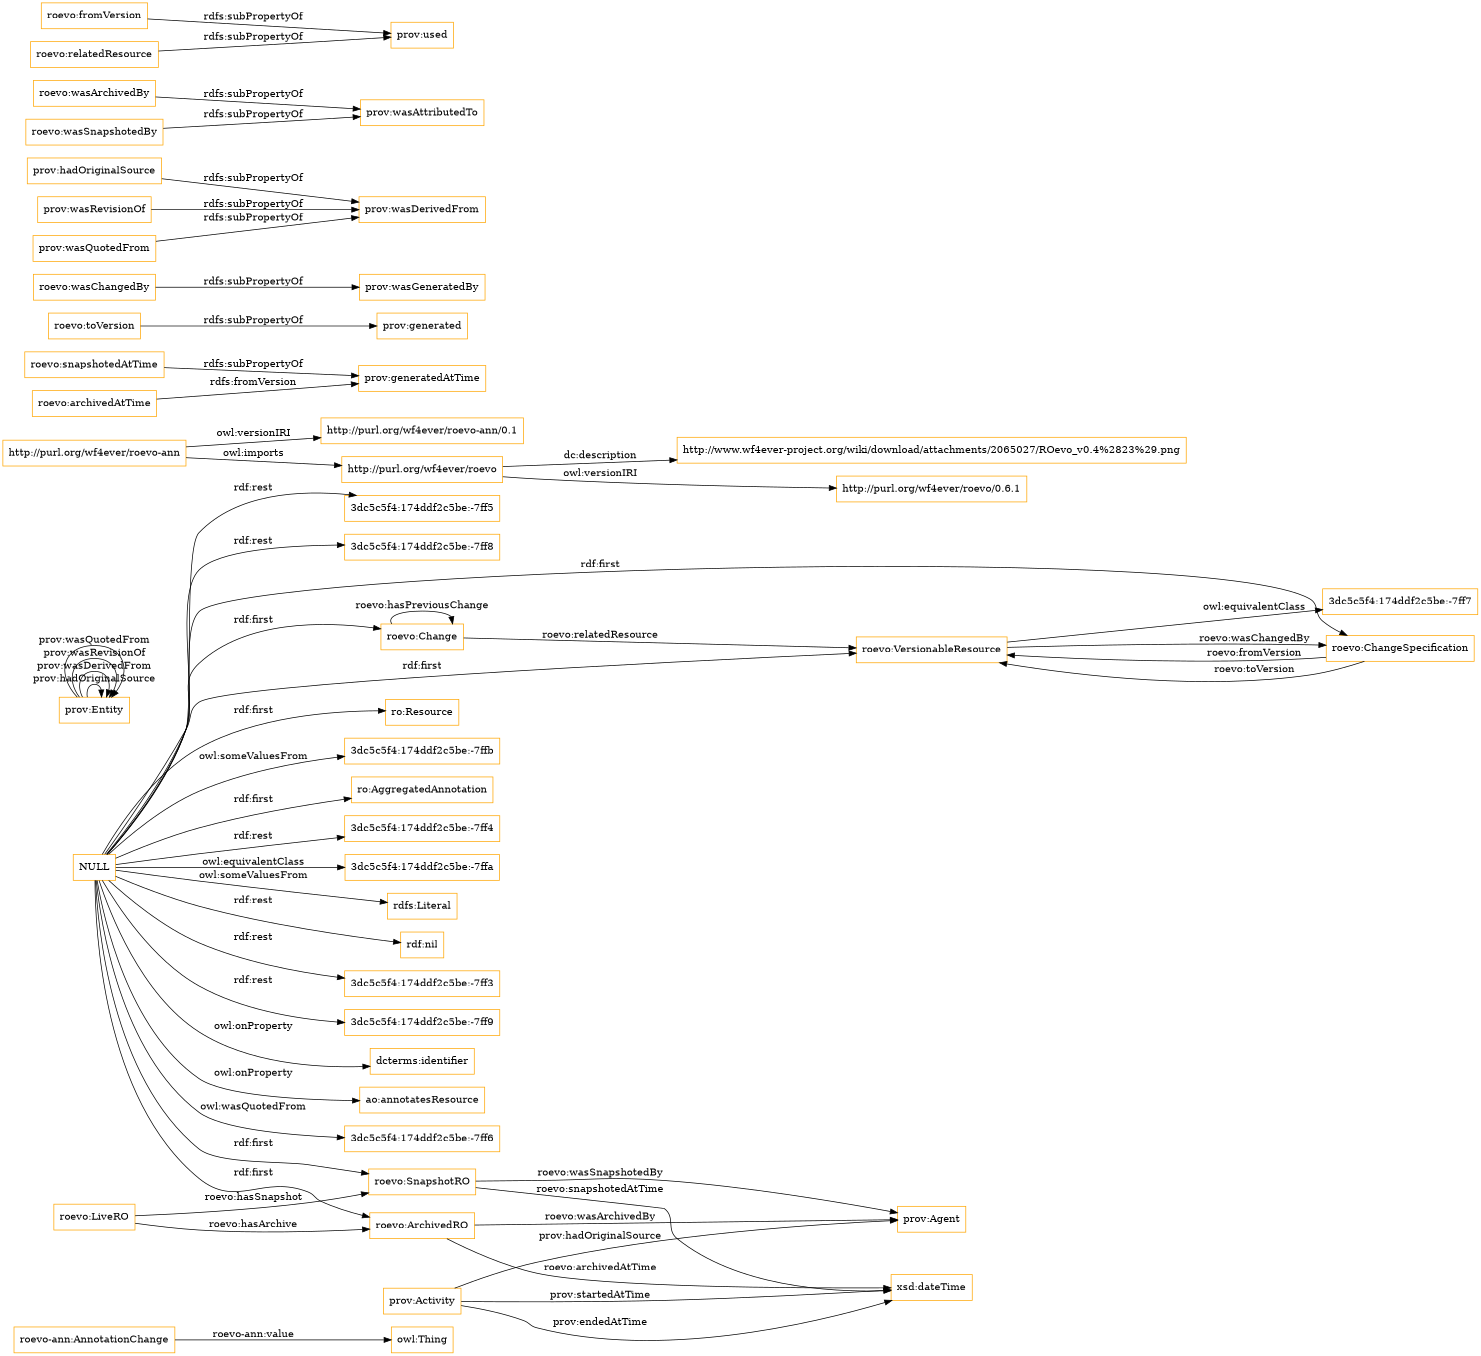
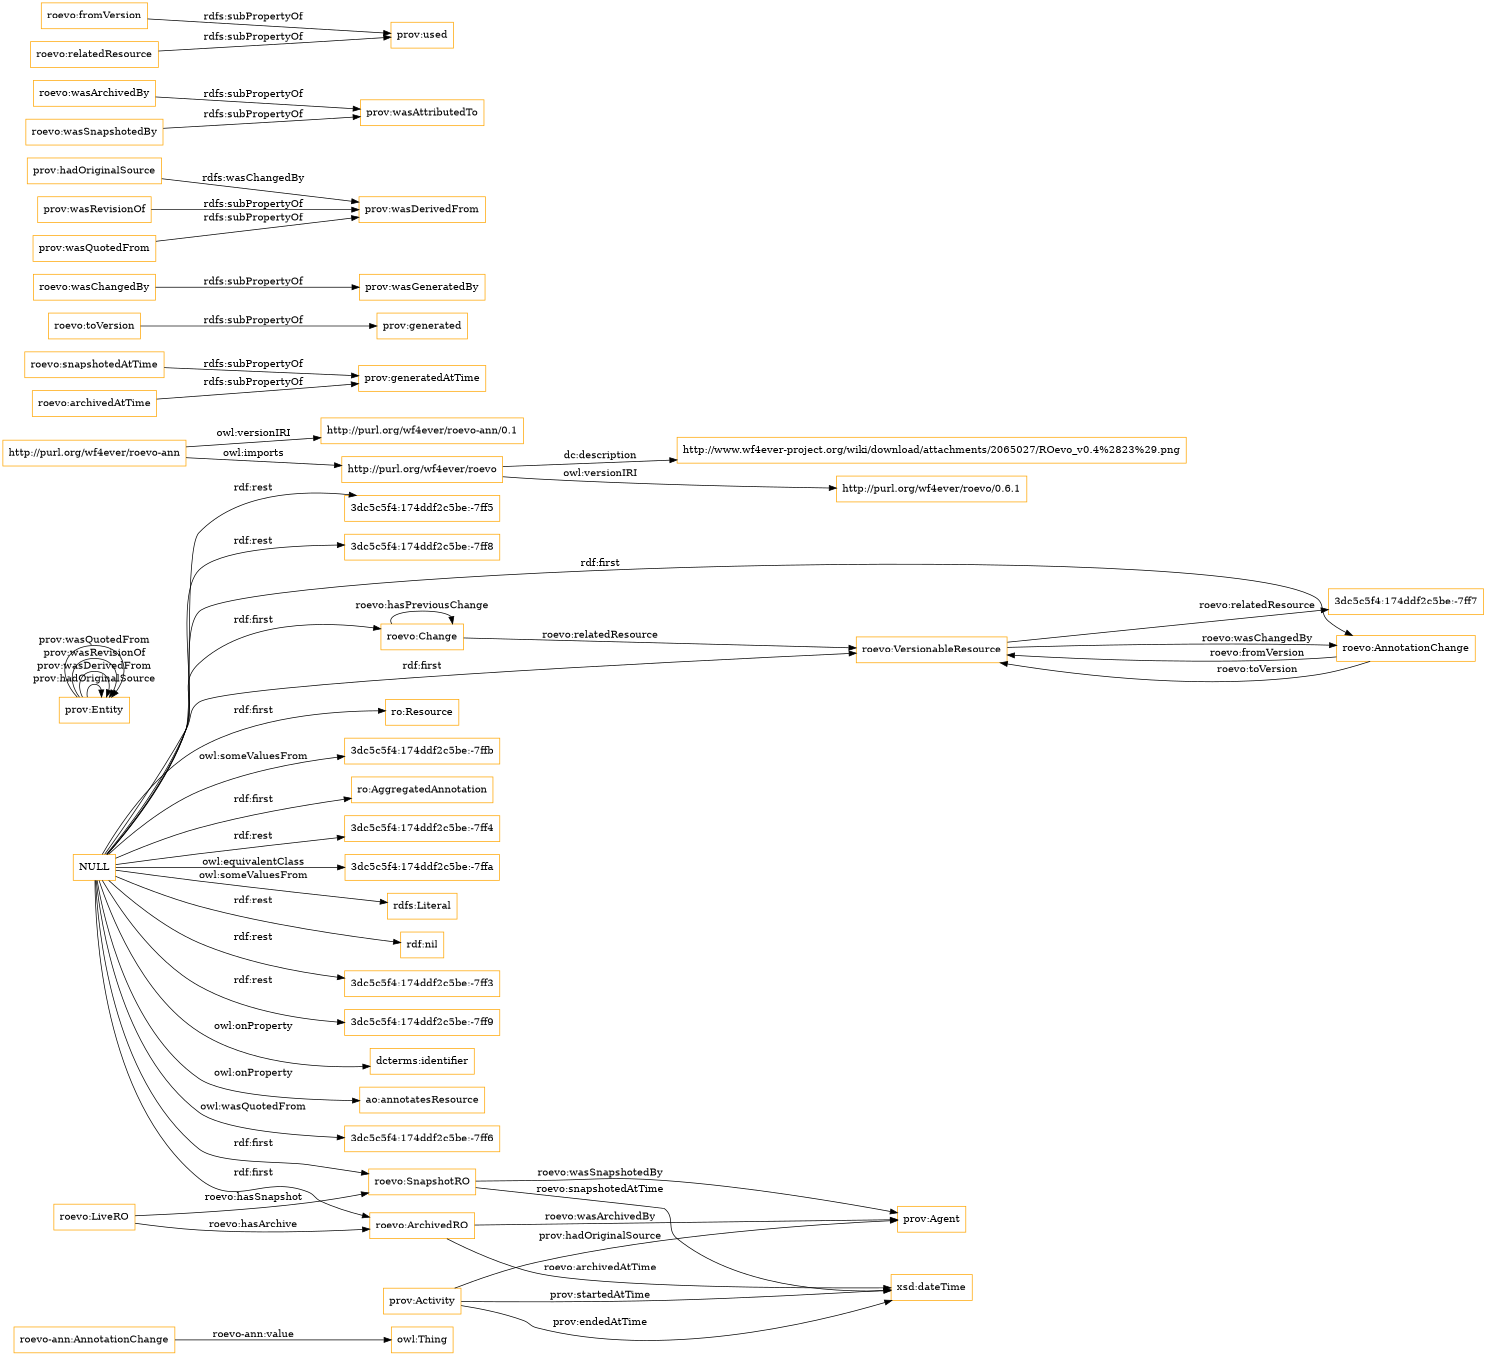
(253, 178) -> (253, 178)
(253, 382) -> (253, 382)
(1254, 607) -> (1257, 606)
(1400, 648) -> (1406, 648)
